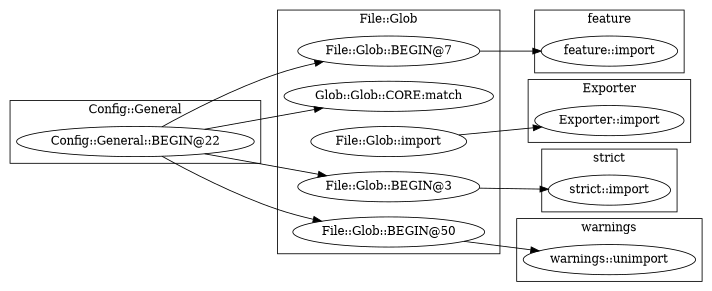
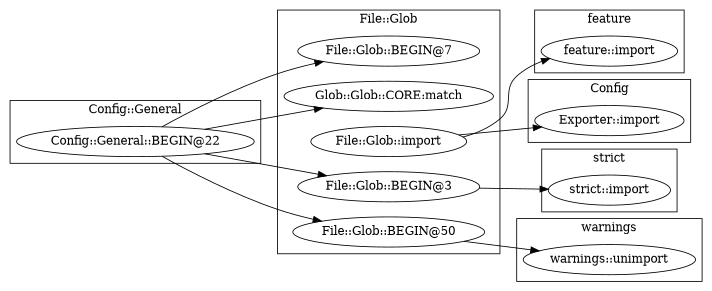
(506, 51) -> (508, 104)
(609, 89) -> (609, 89)
